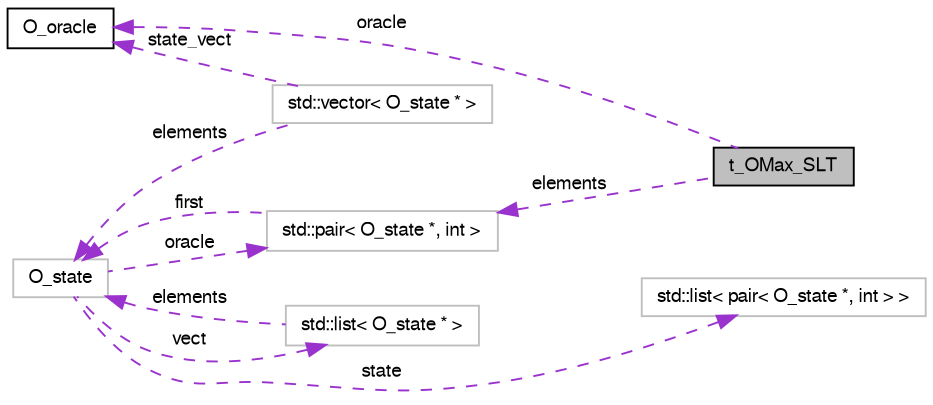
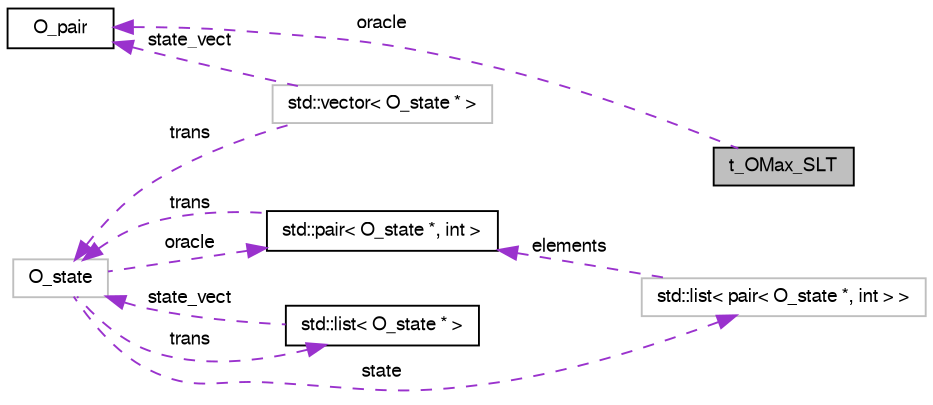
(61, 28) -> (61, 28)
(190, 133) -> (190, 133)
(615, 194) -> (595, 266)
(190, 204) -> (190, 204)
(382, 231) -> (382, 231)
(190, 298) -> (190, 298)
(382, 326) -> (382, 326)
(190, 340) -> (190, 340)
